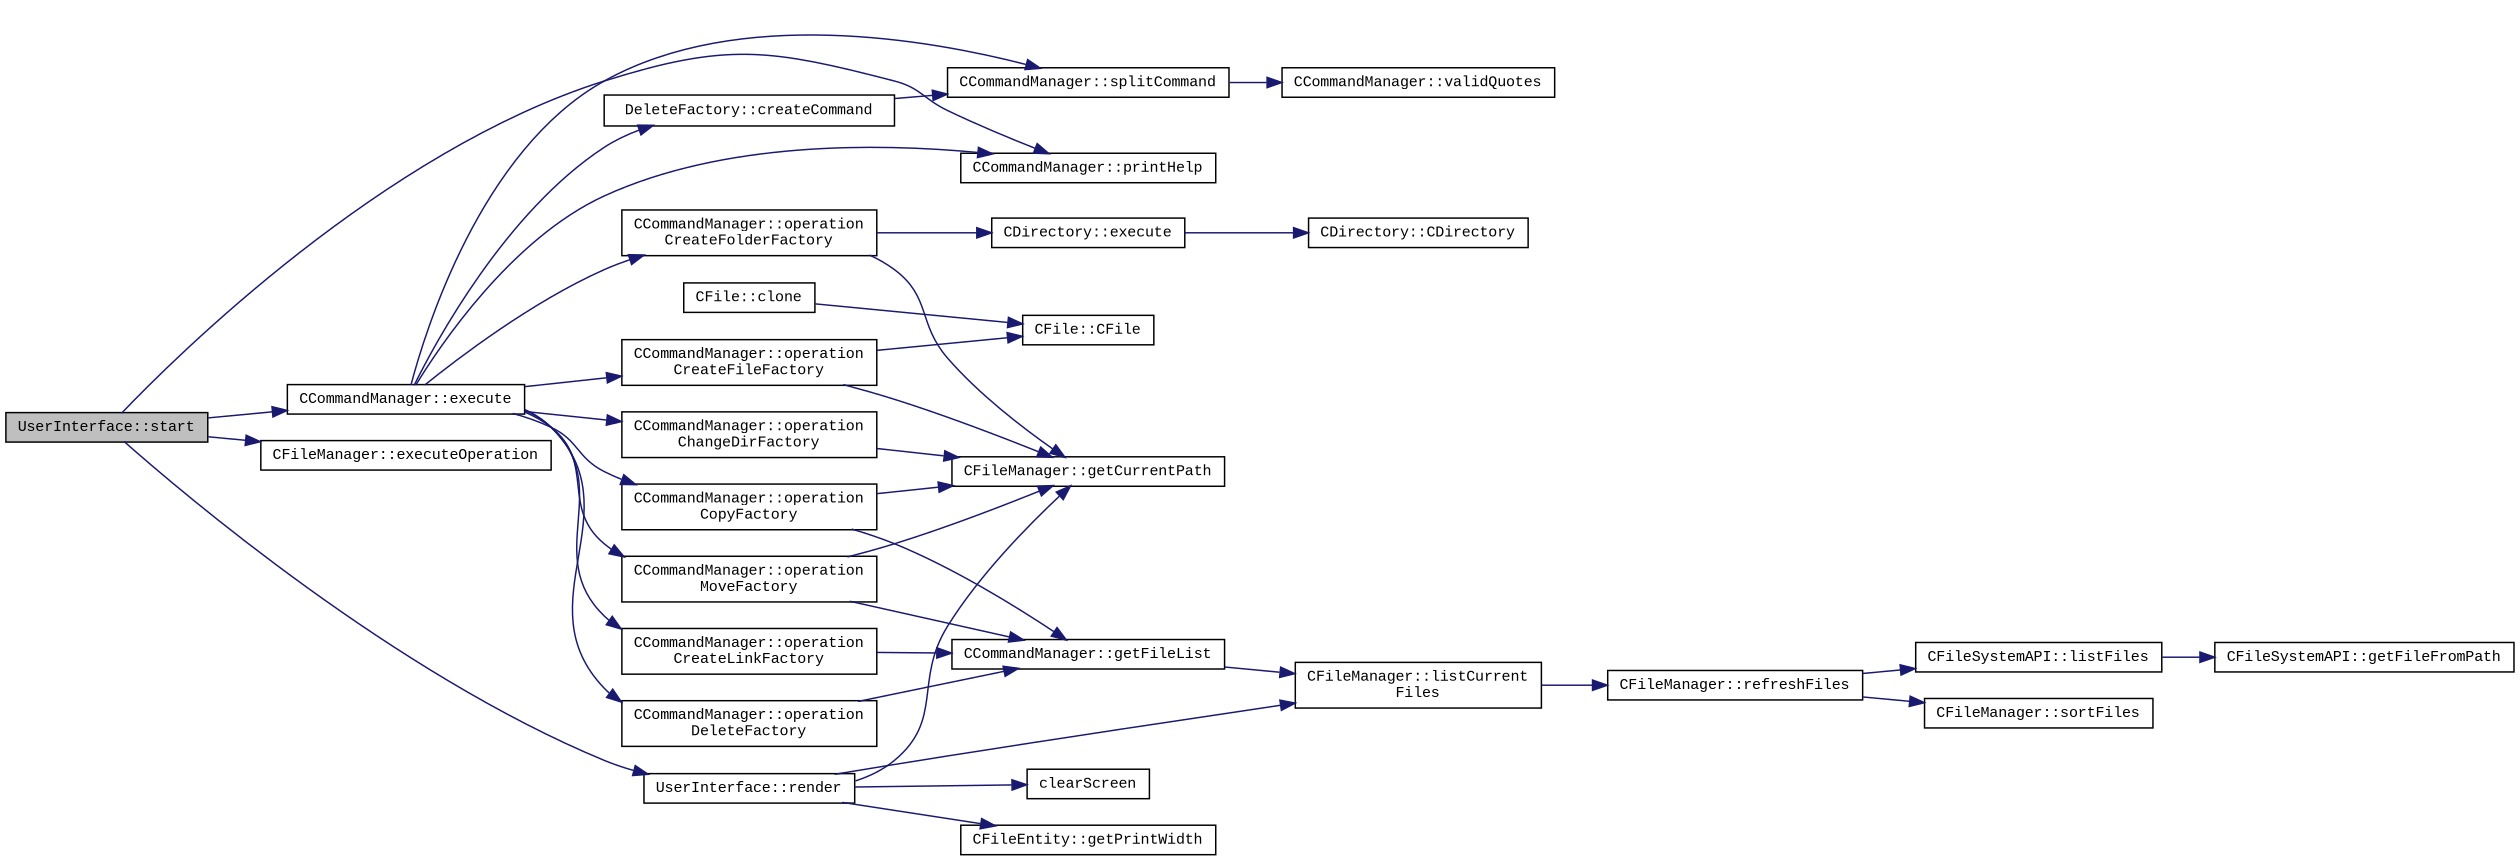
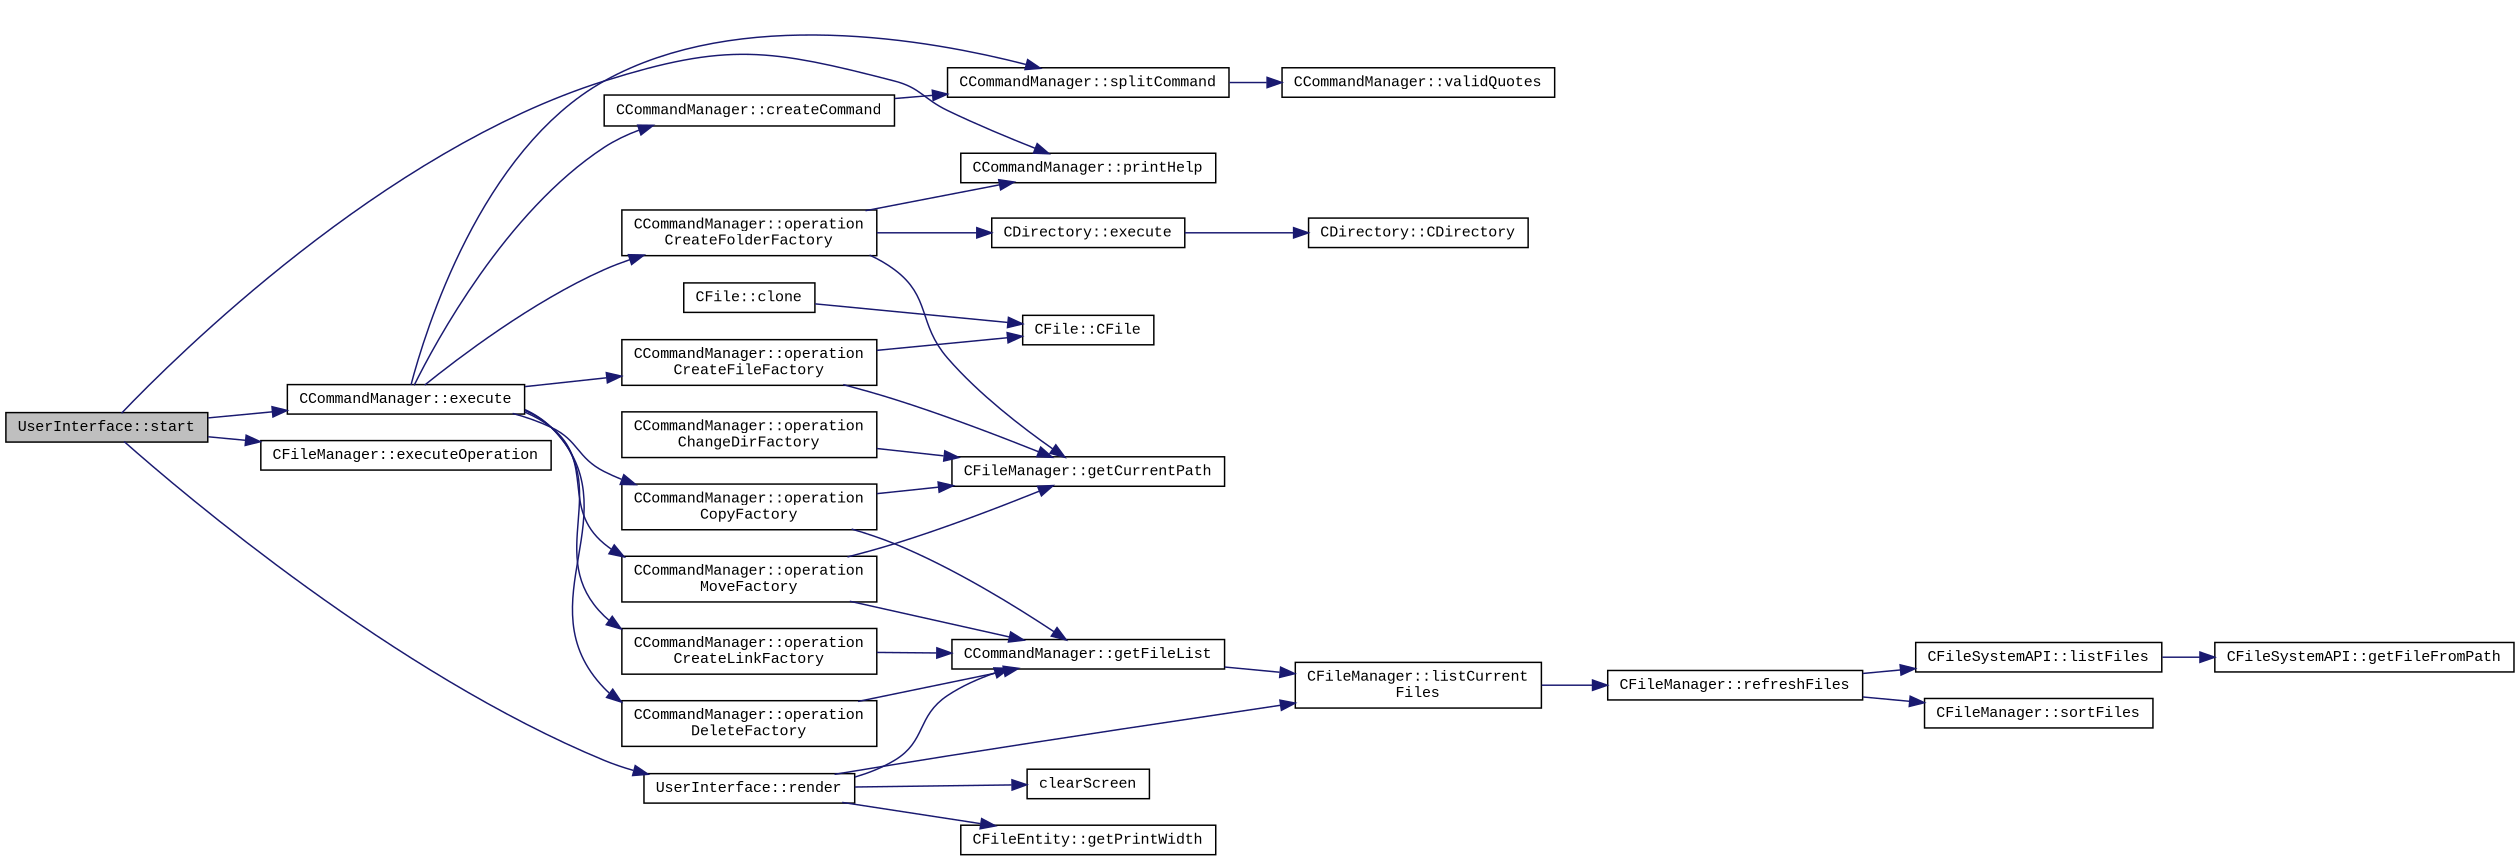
(749, 111) -> (749, 111)
(655, 177) -> (932, 198)
(566, 416) -> none
(943, 635) -> (924, 724)
